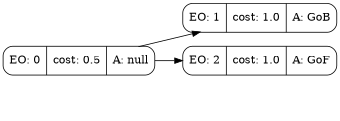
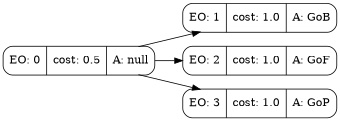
none -> (260, 103)
